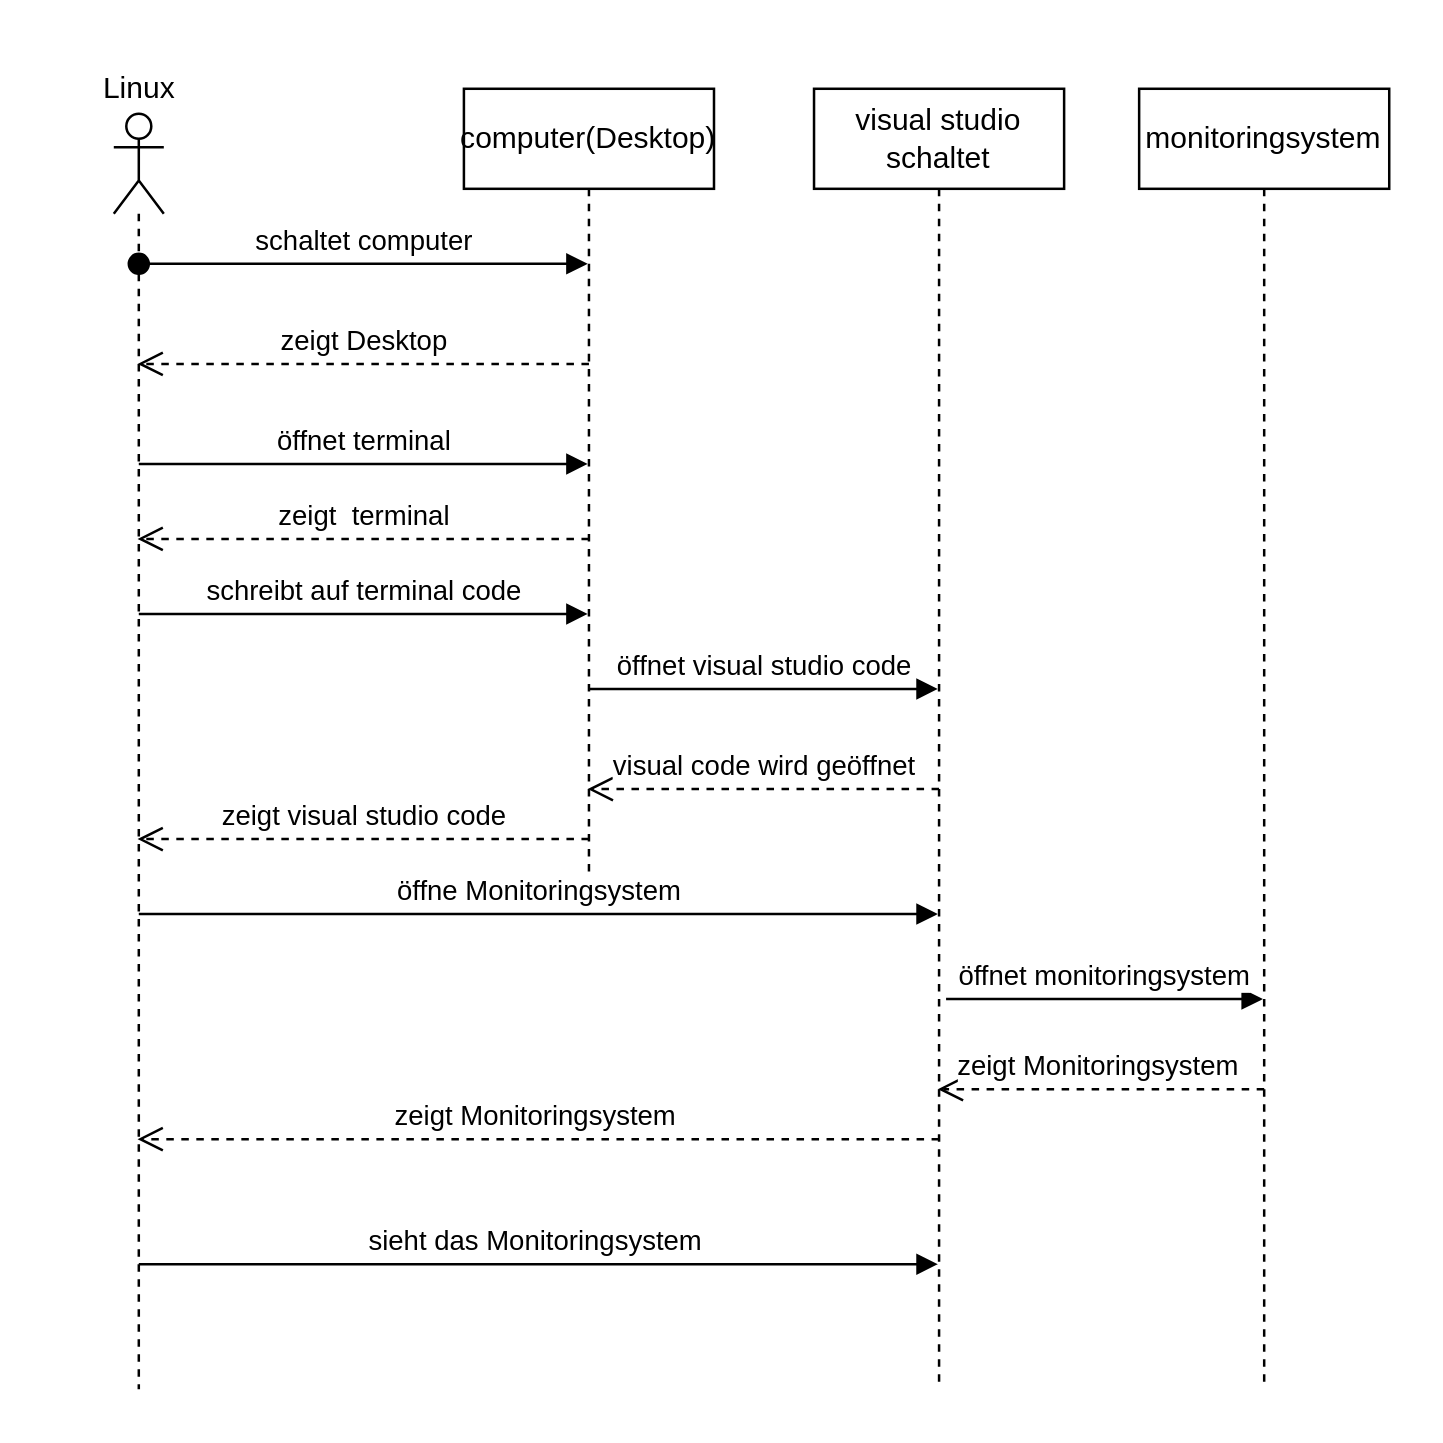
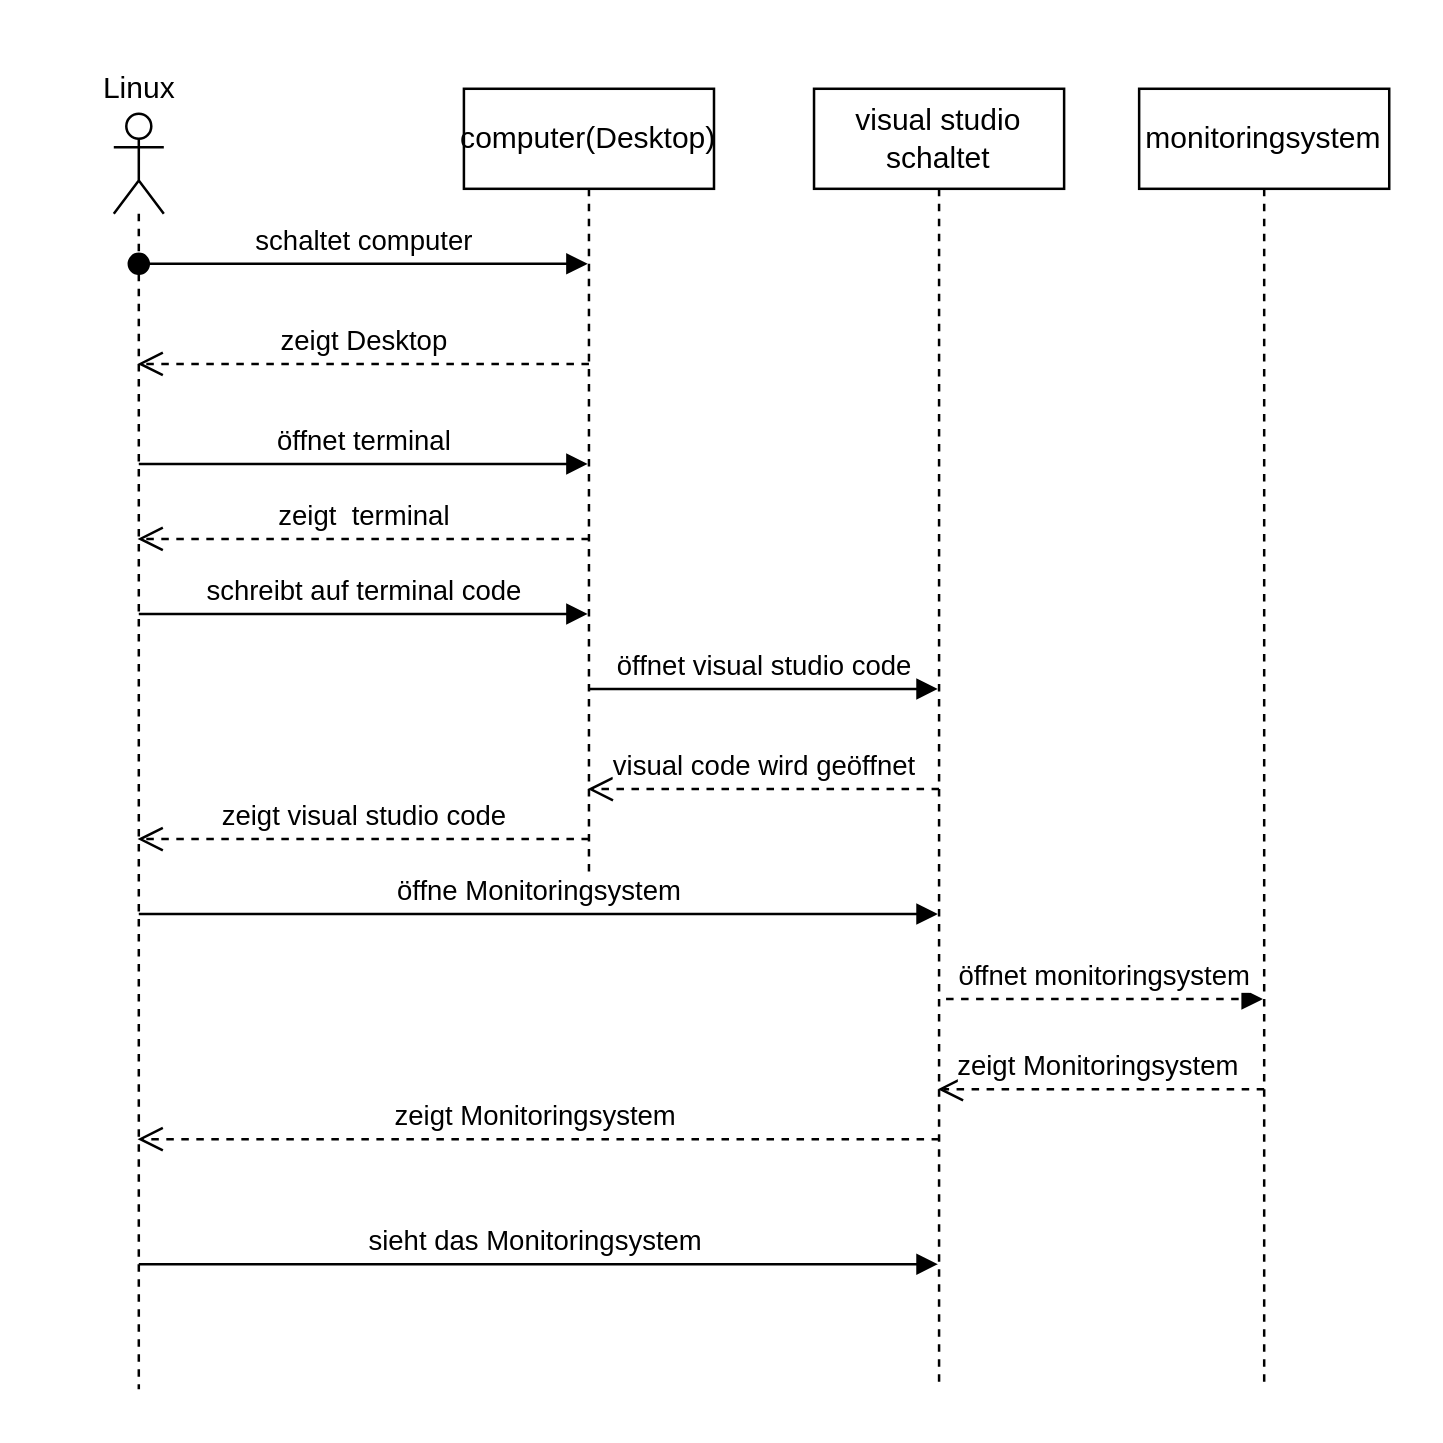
(1097, 999) -> (1097, 999)
